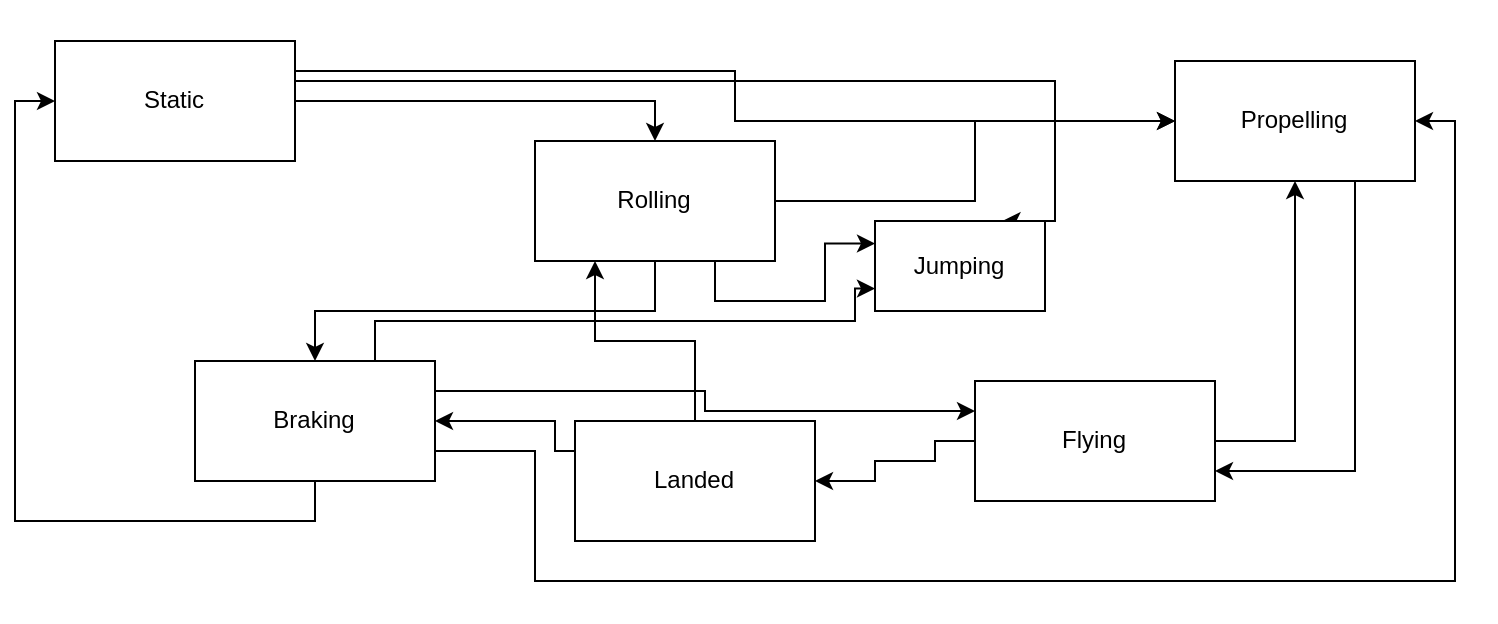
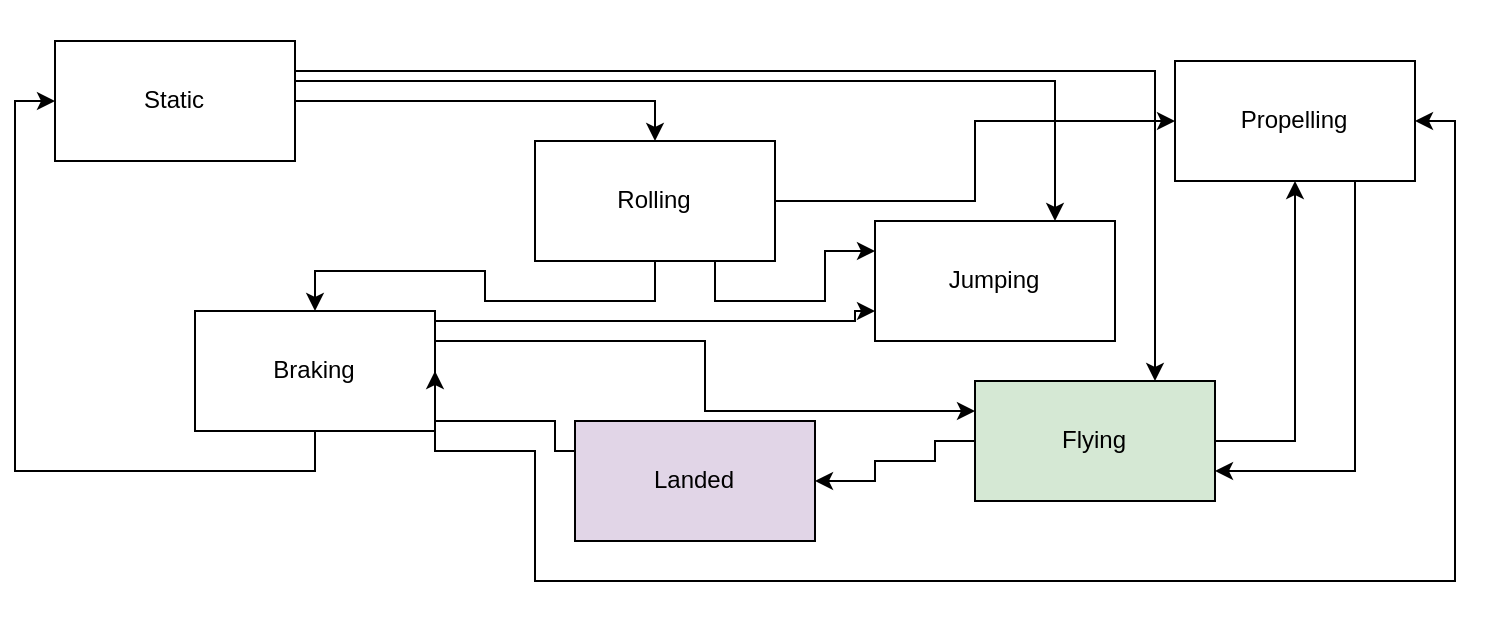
(826, 121) -> (1092, 71)
(960, 266) -> (995, 281)
(695, 383) -> none
(315, 421) -> (315, 371)
(1095, 441) -> (1095, 441)
(695, 481) -> (695, 481)
